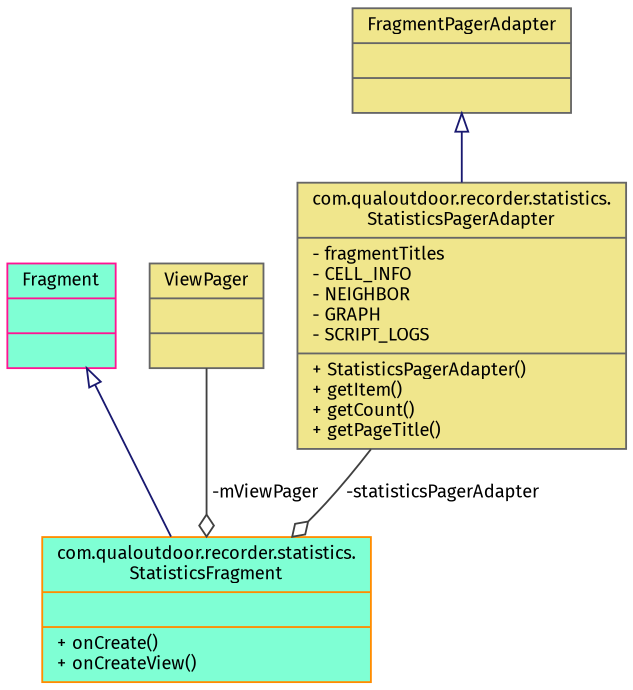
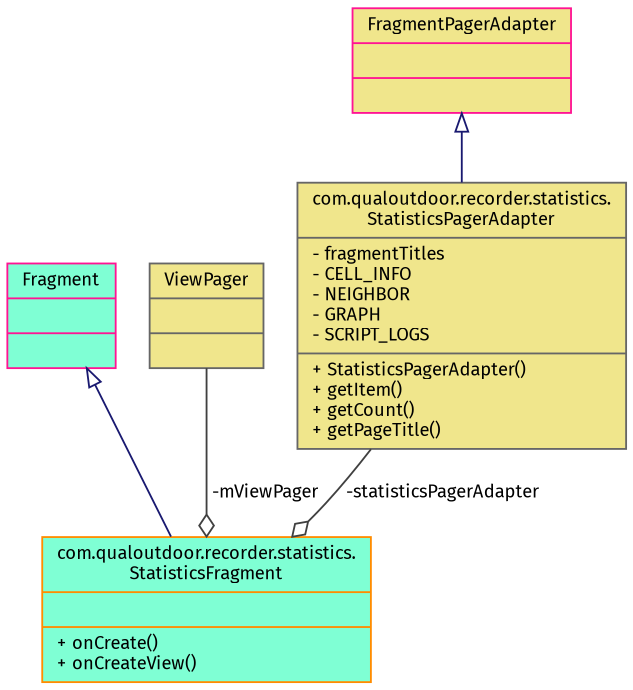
(462, 61) -> (462, 61)
